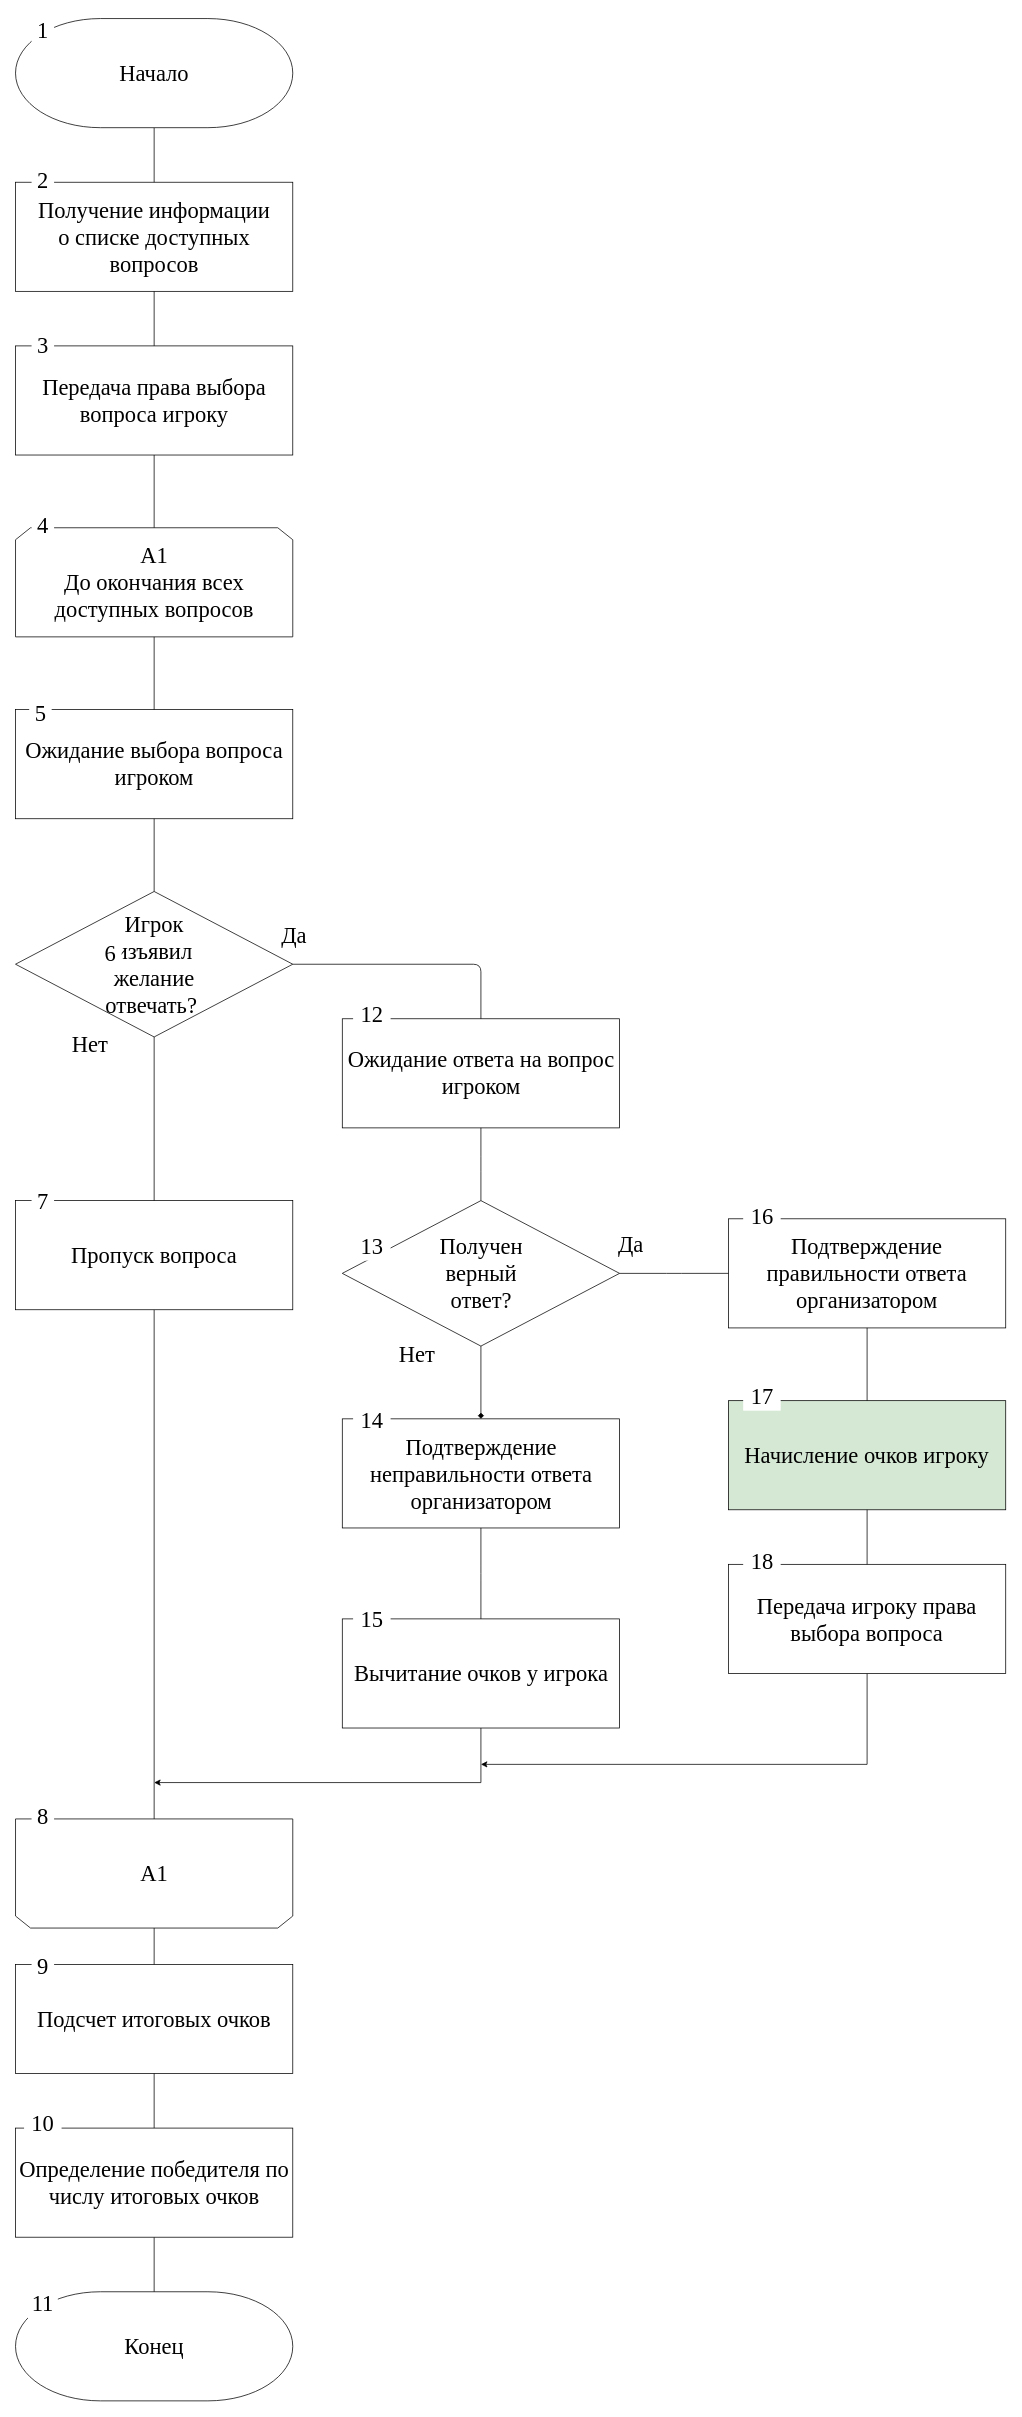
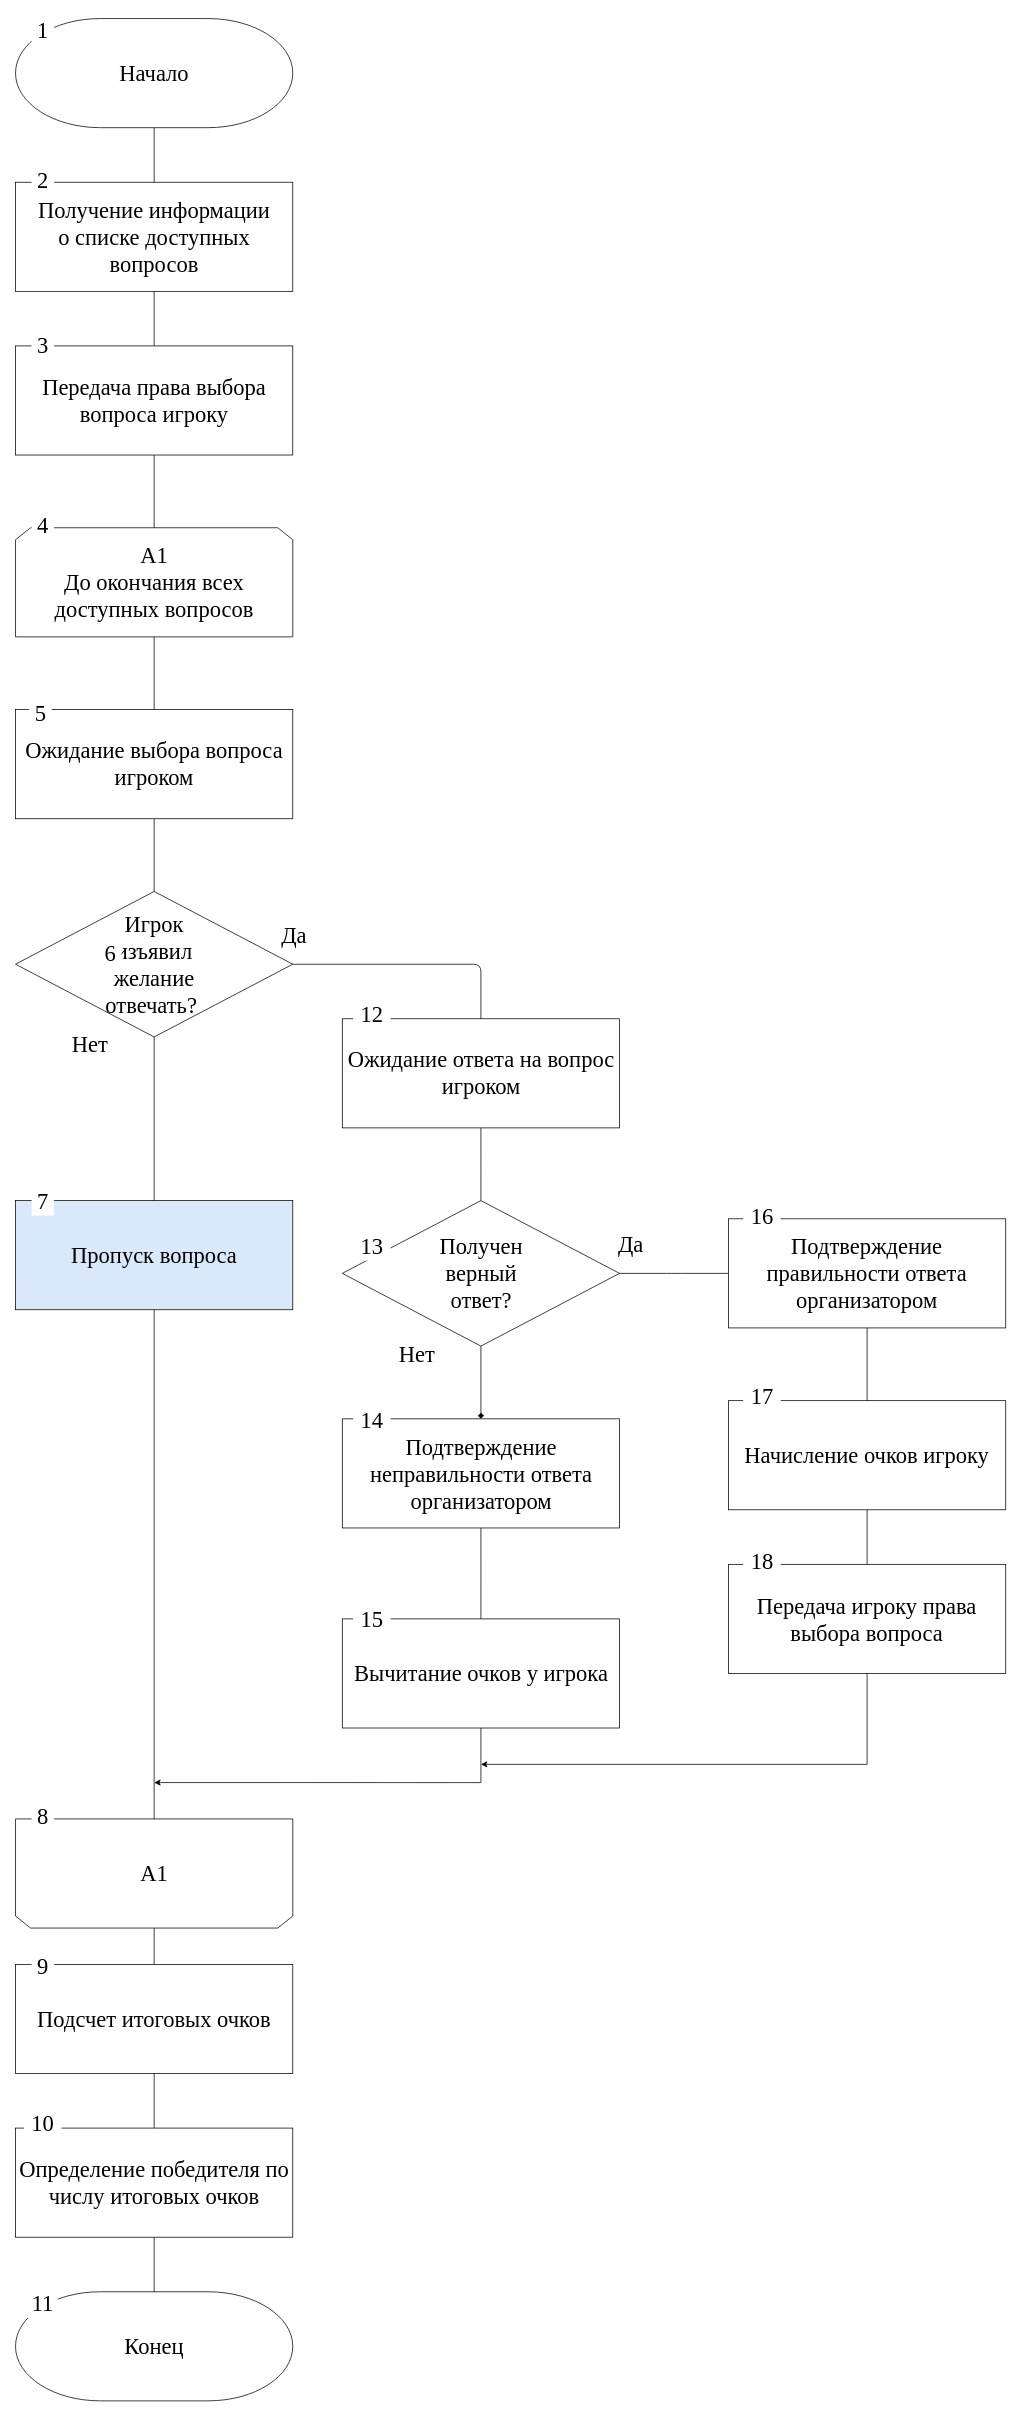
(154, 1255) -> (154, 1255)
(867, 1455) -> (867, 1455)
